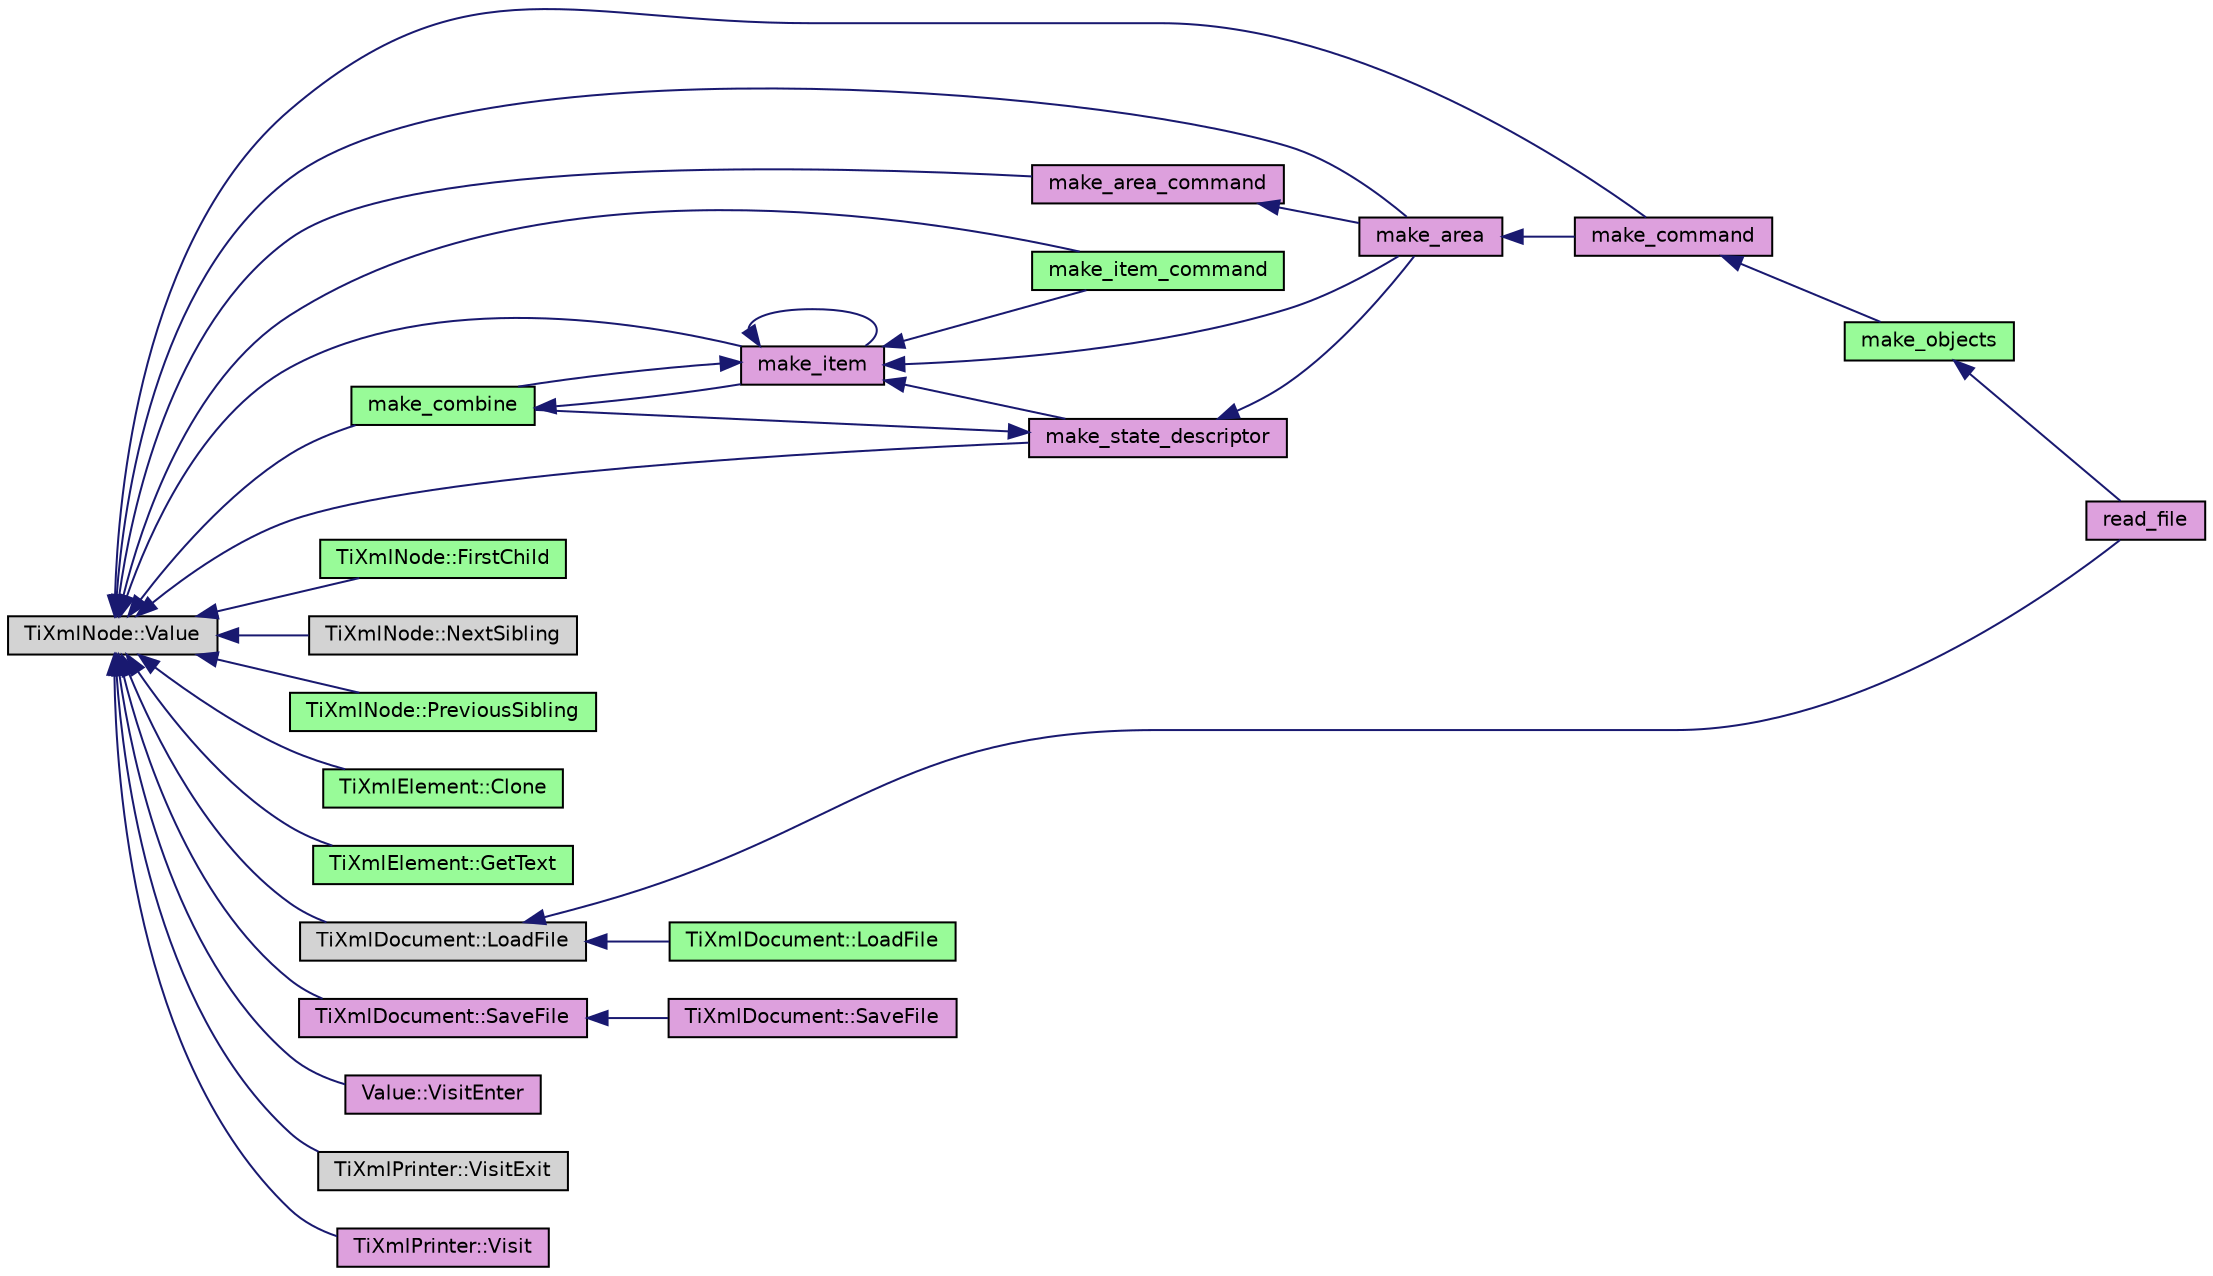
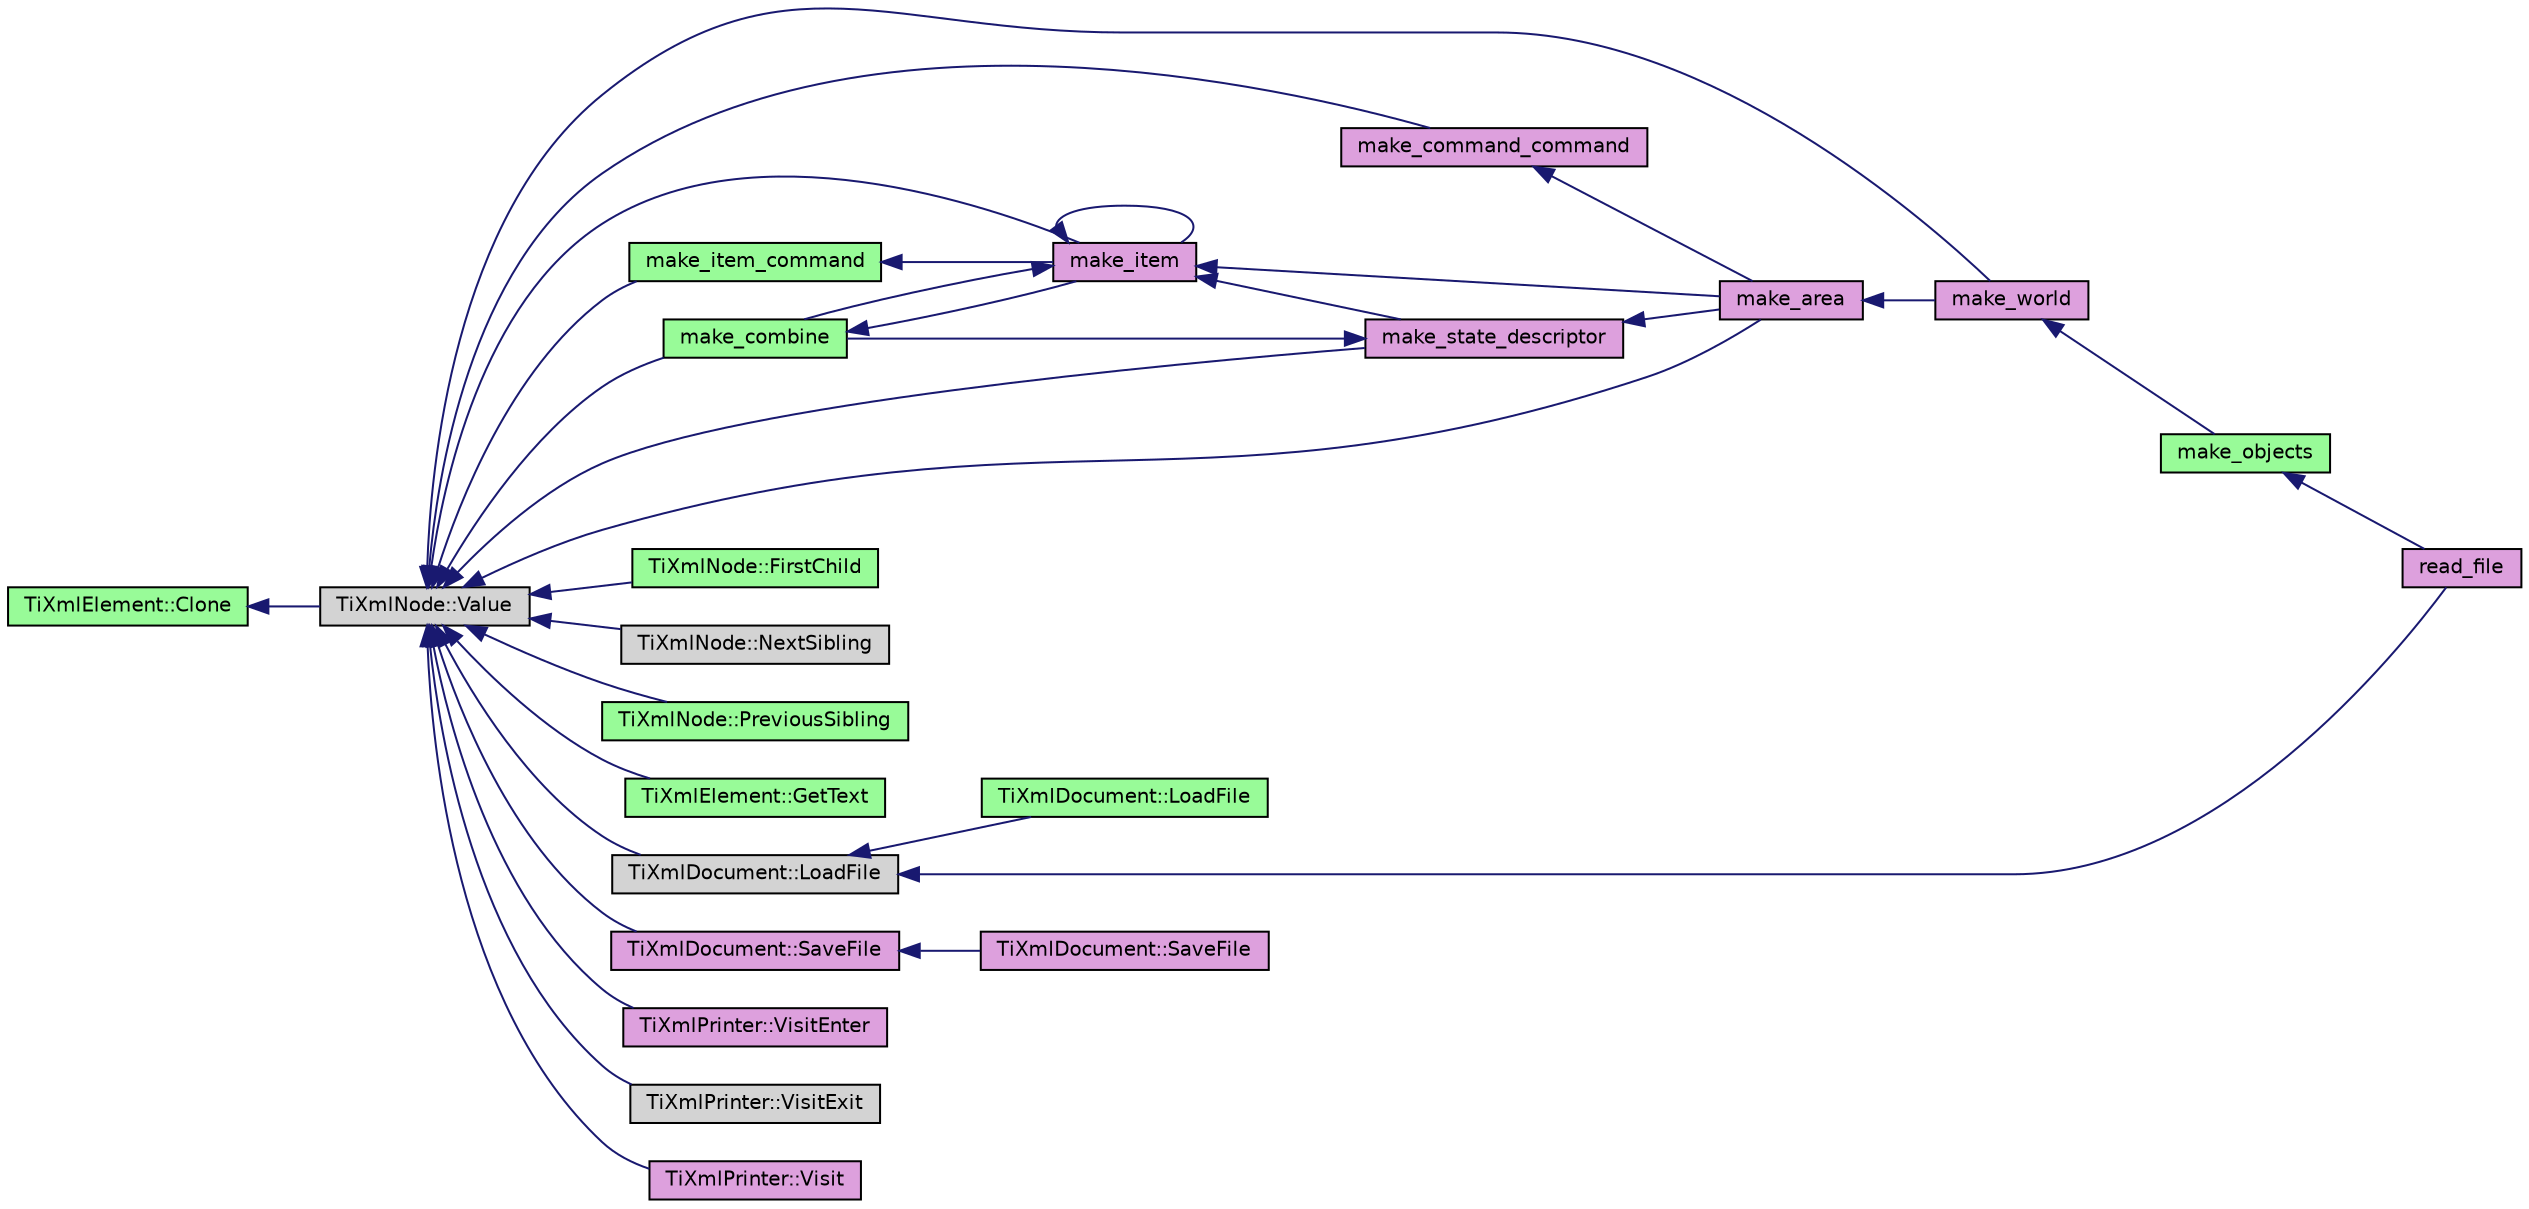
(1158, 184) -> (1494, 147)
(1674, 237) -> (2012, 300)
(995, 316) -> (978, 262)
(245, 727) -> (294, 606)
(443, 1095) -> (755, 1027)
